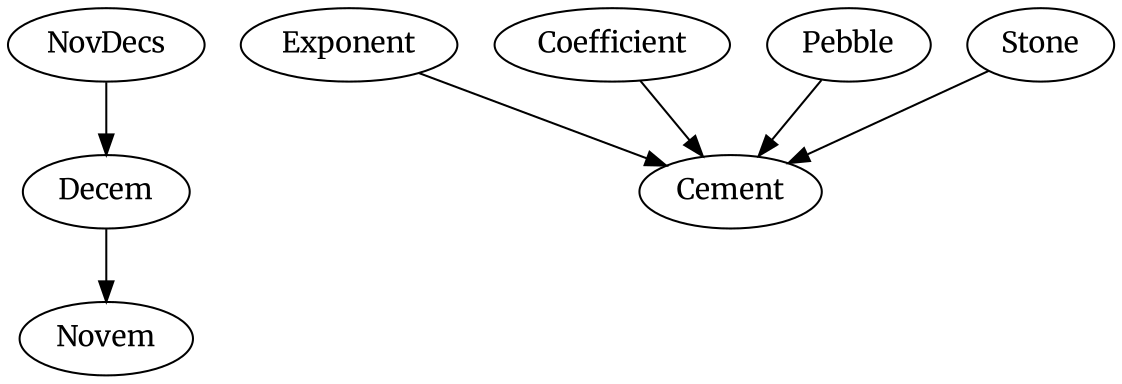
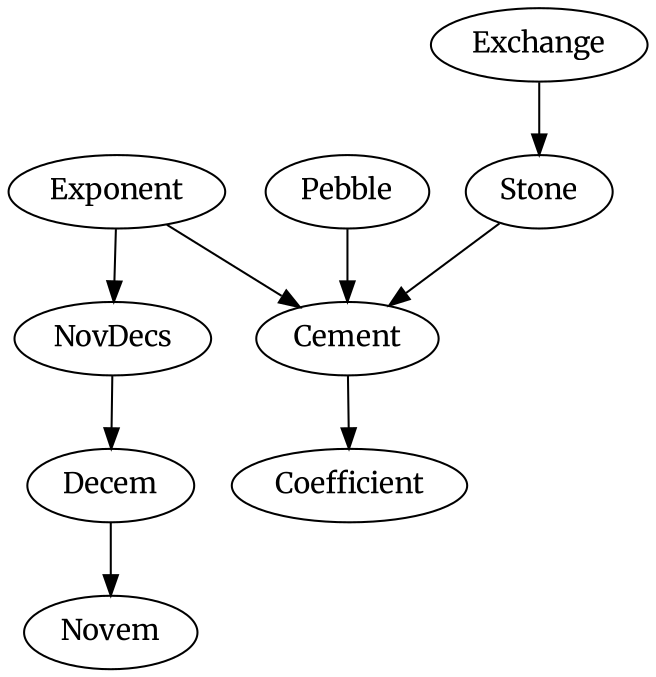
none -> (539, 45)
(665, 111) -> (348, 402)
none -> (115, 255)
